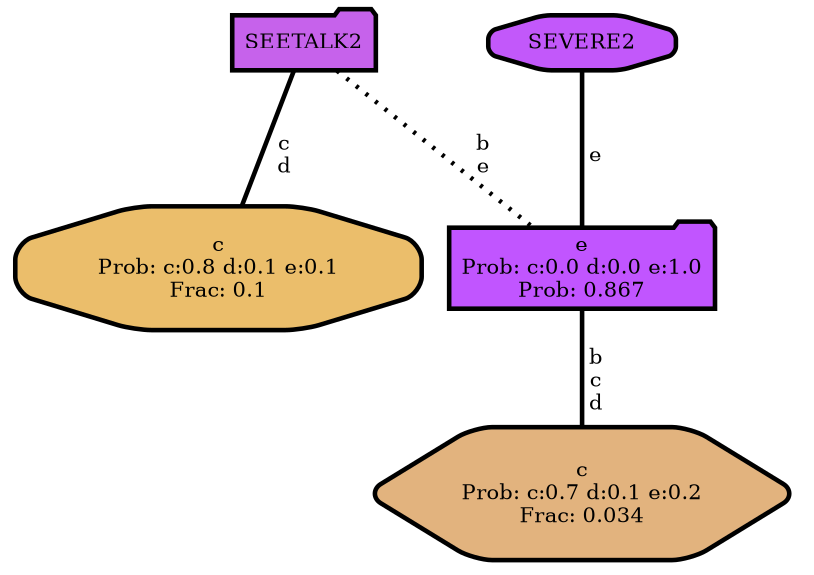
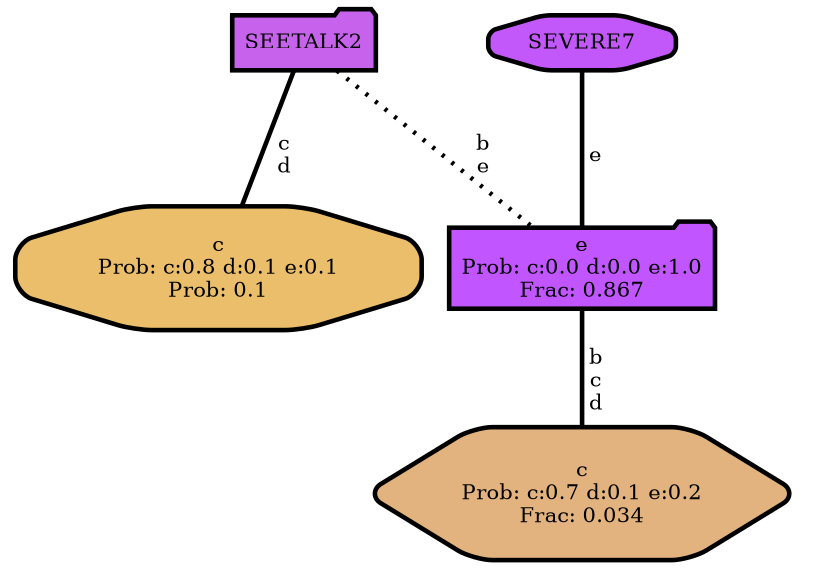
(582, 43) -> (582, 43)
(218, 268) -> (218, 268)
(582, 268) -> (582, 268)
